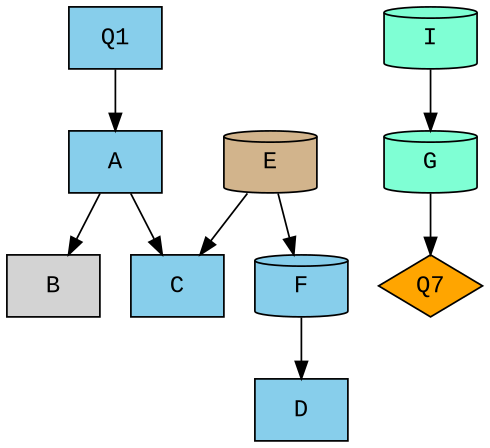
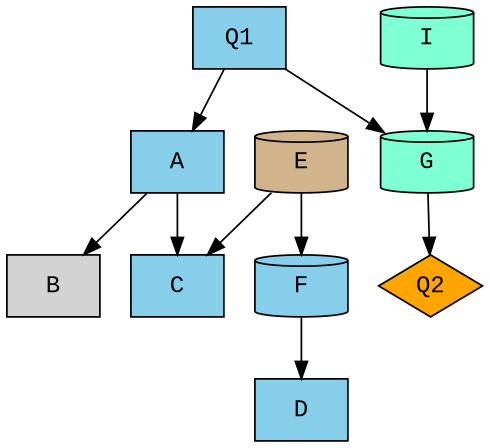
none -> (327, 96)
(431, 286) -> (431, 286)
